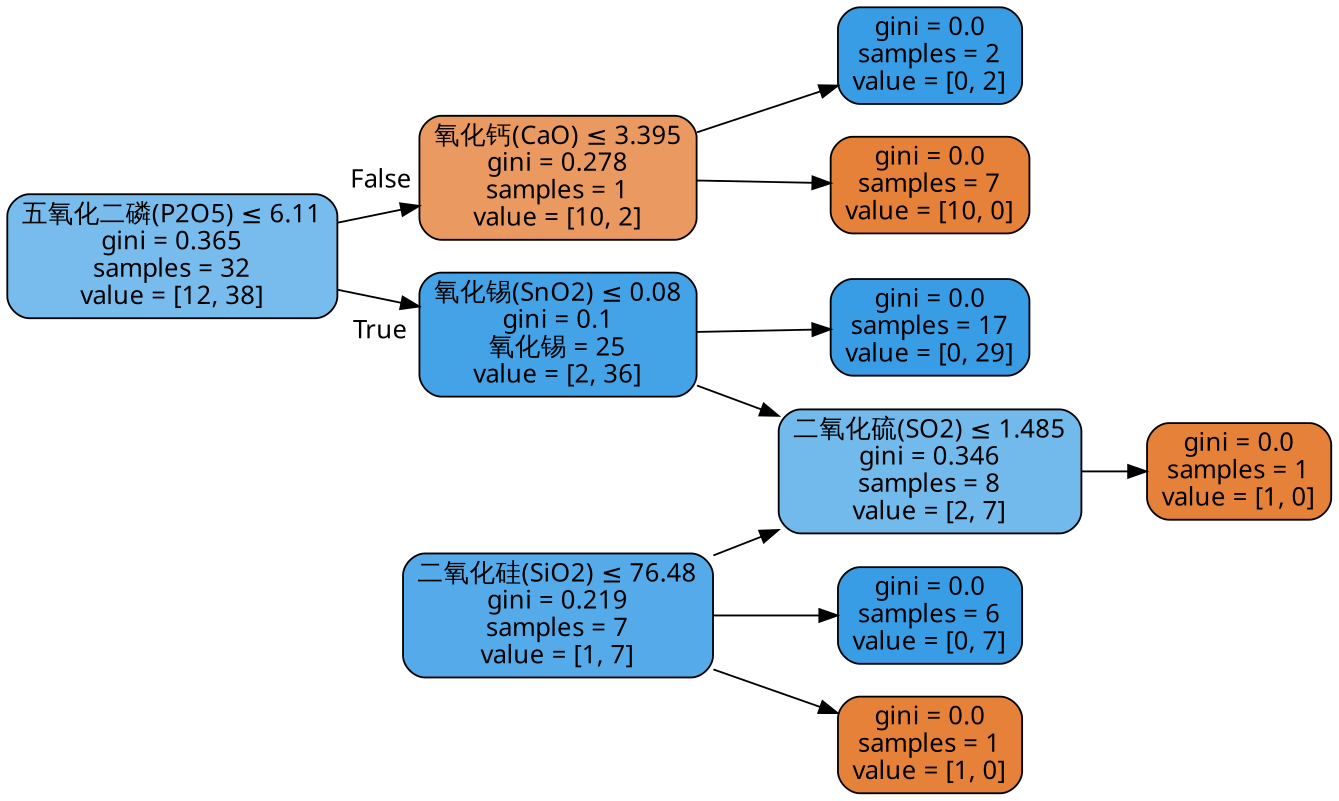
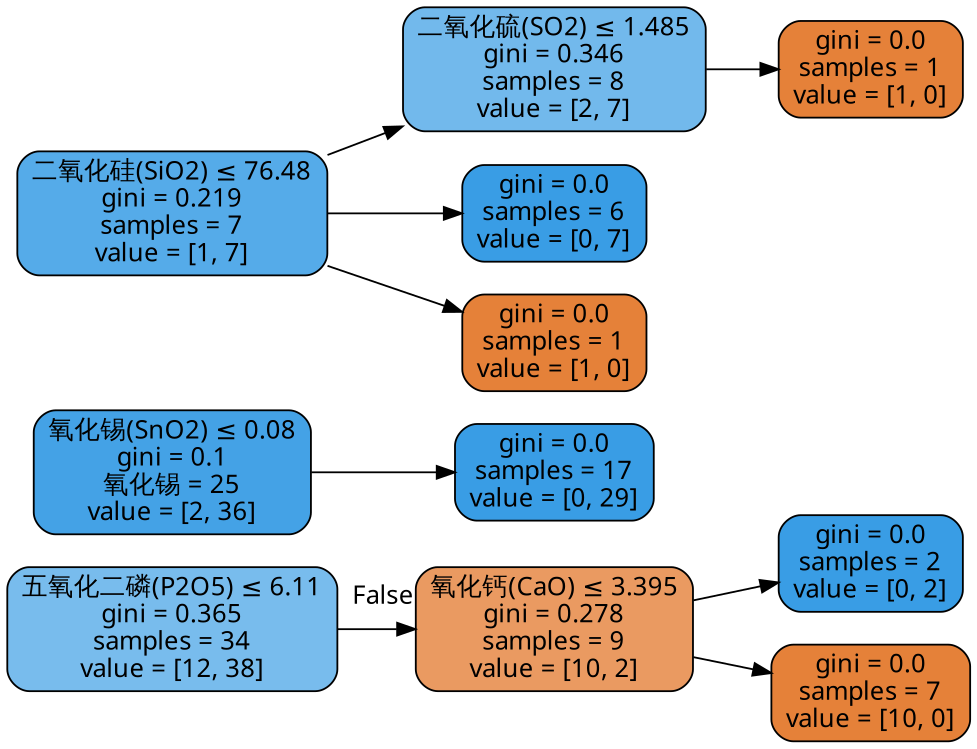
(558, 191) -> (554, 642)
(172, 269) -> (172, 642)
(369, 296) -> none
(729, 398) -> none
